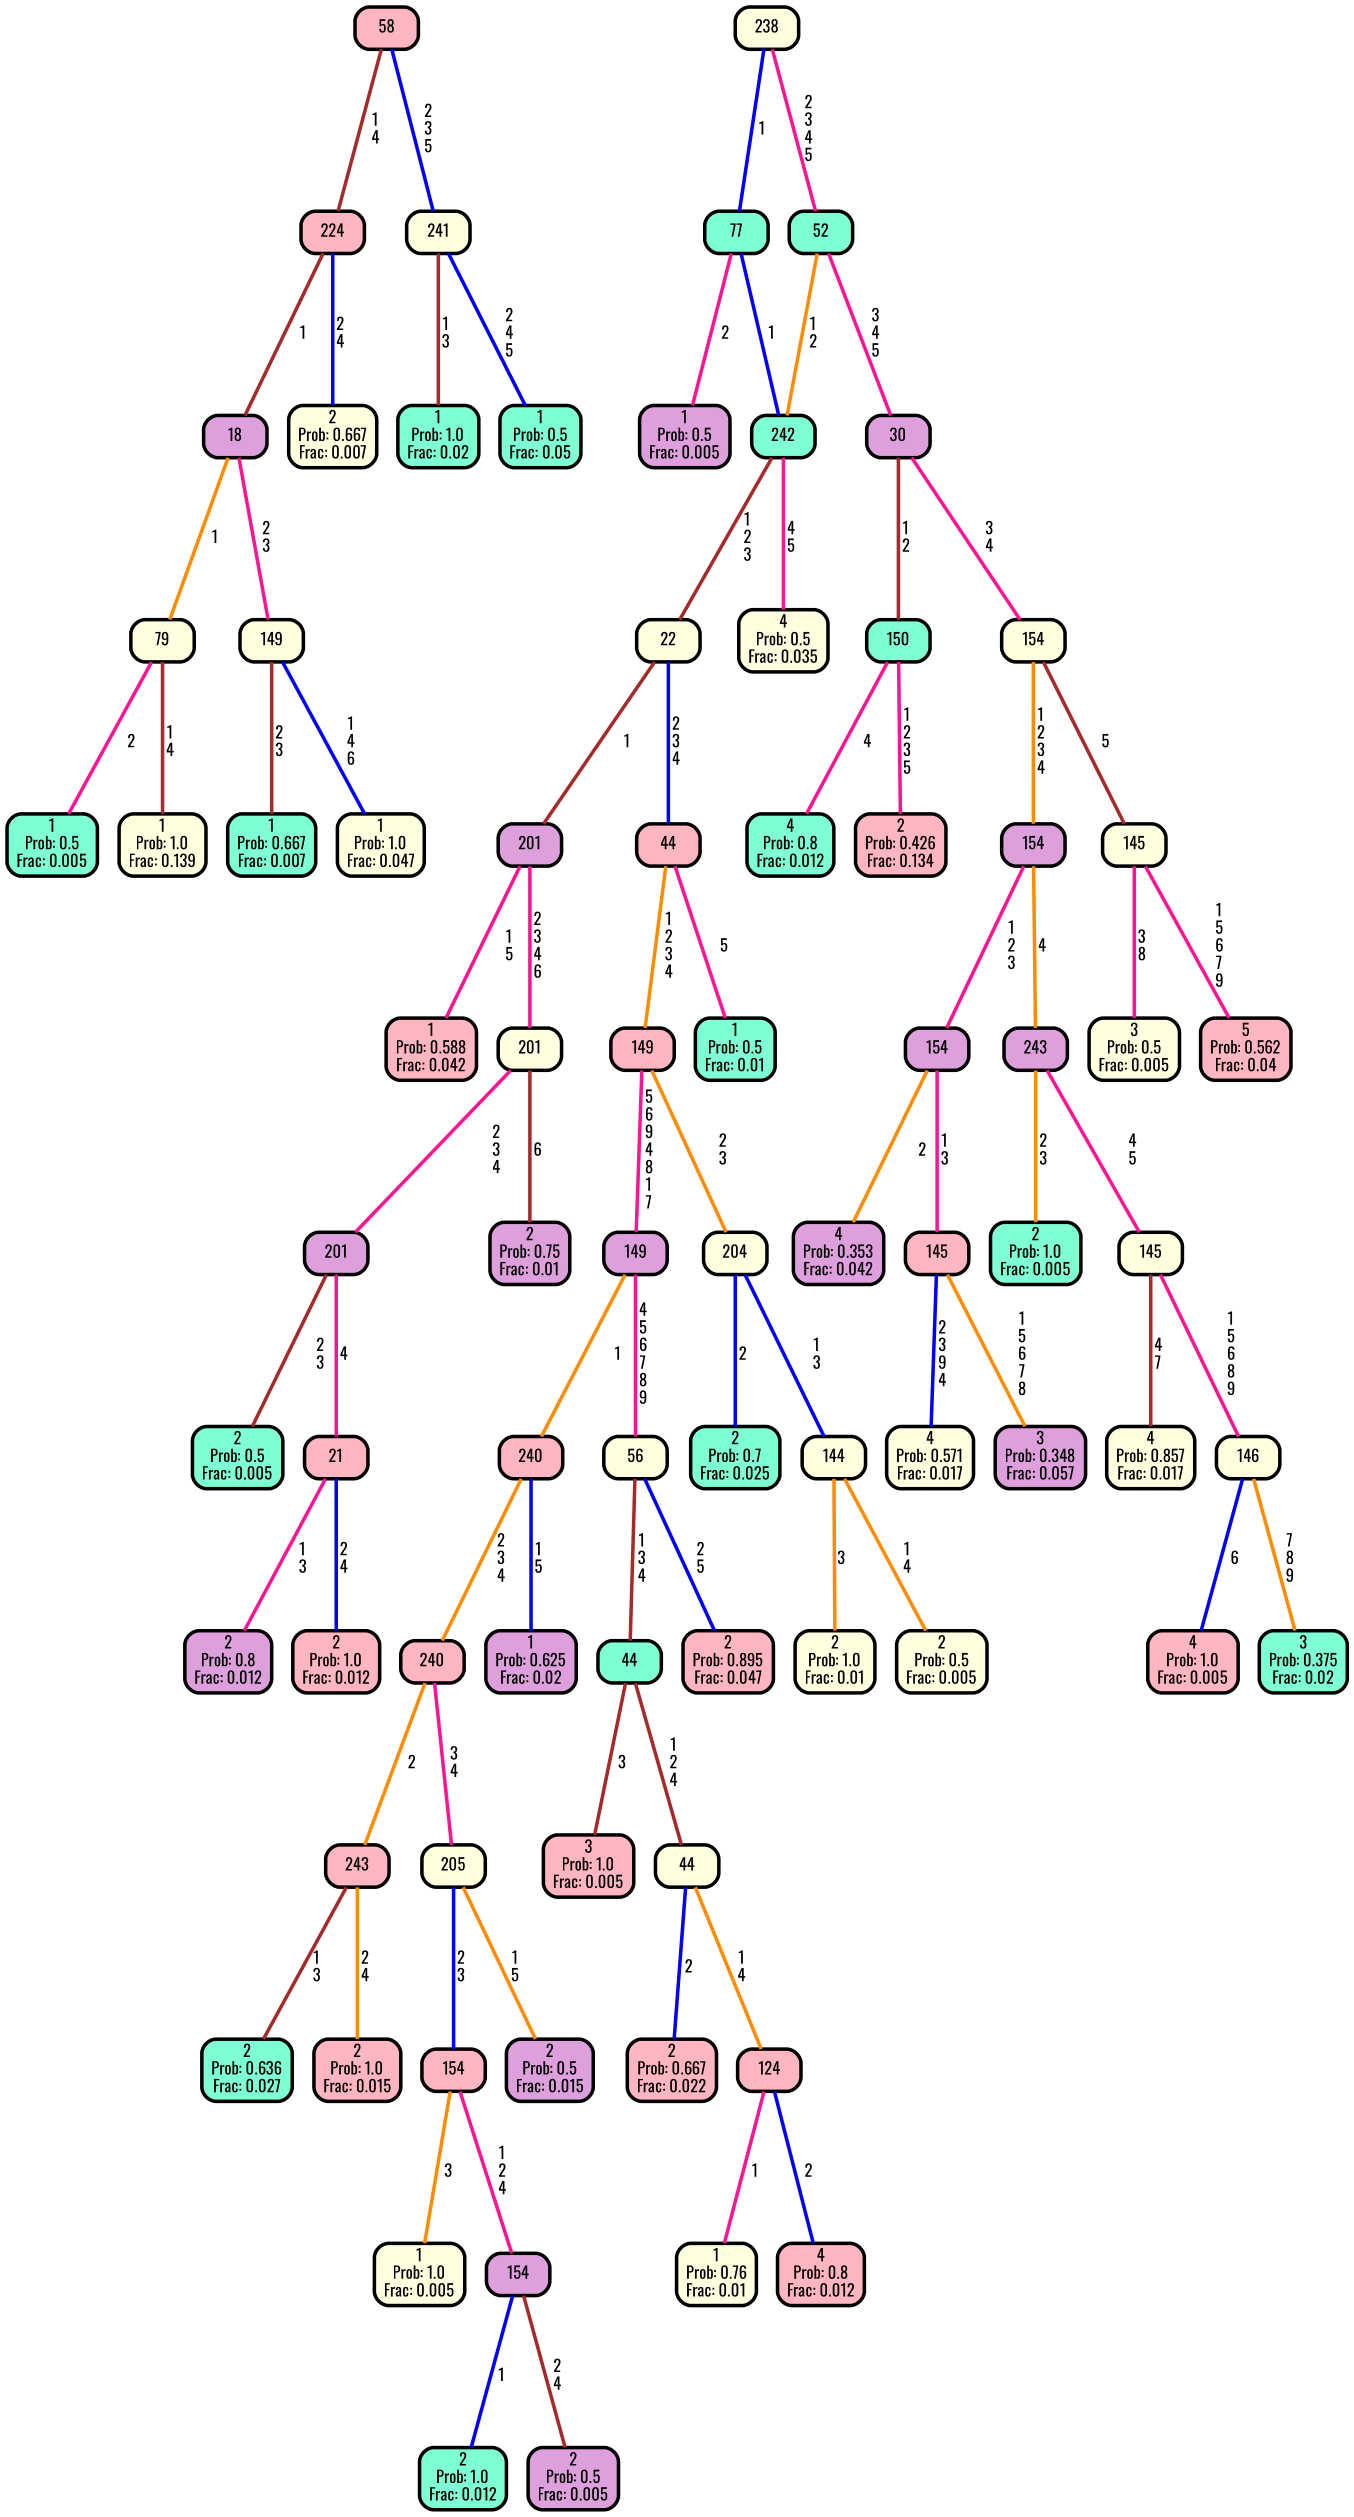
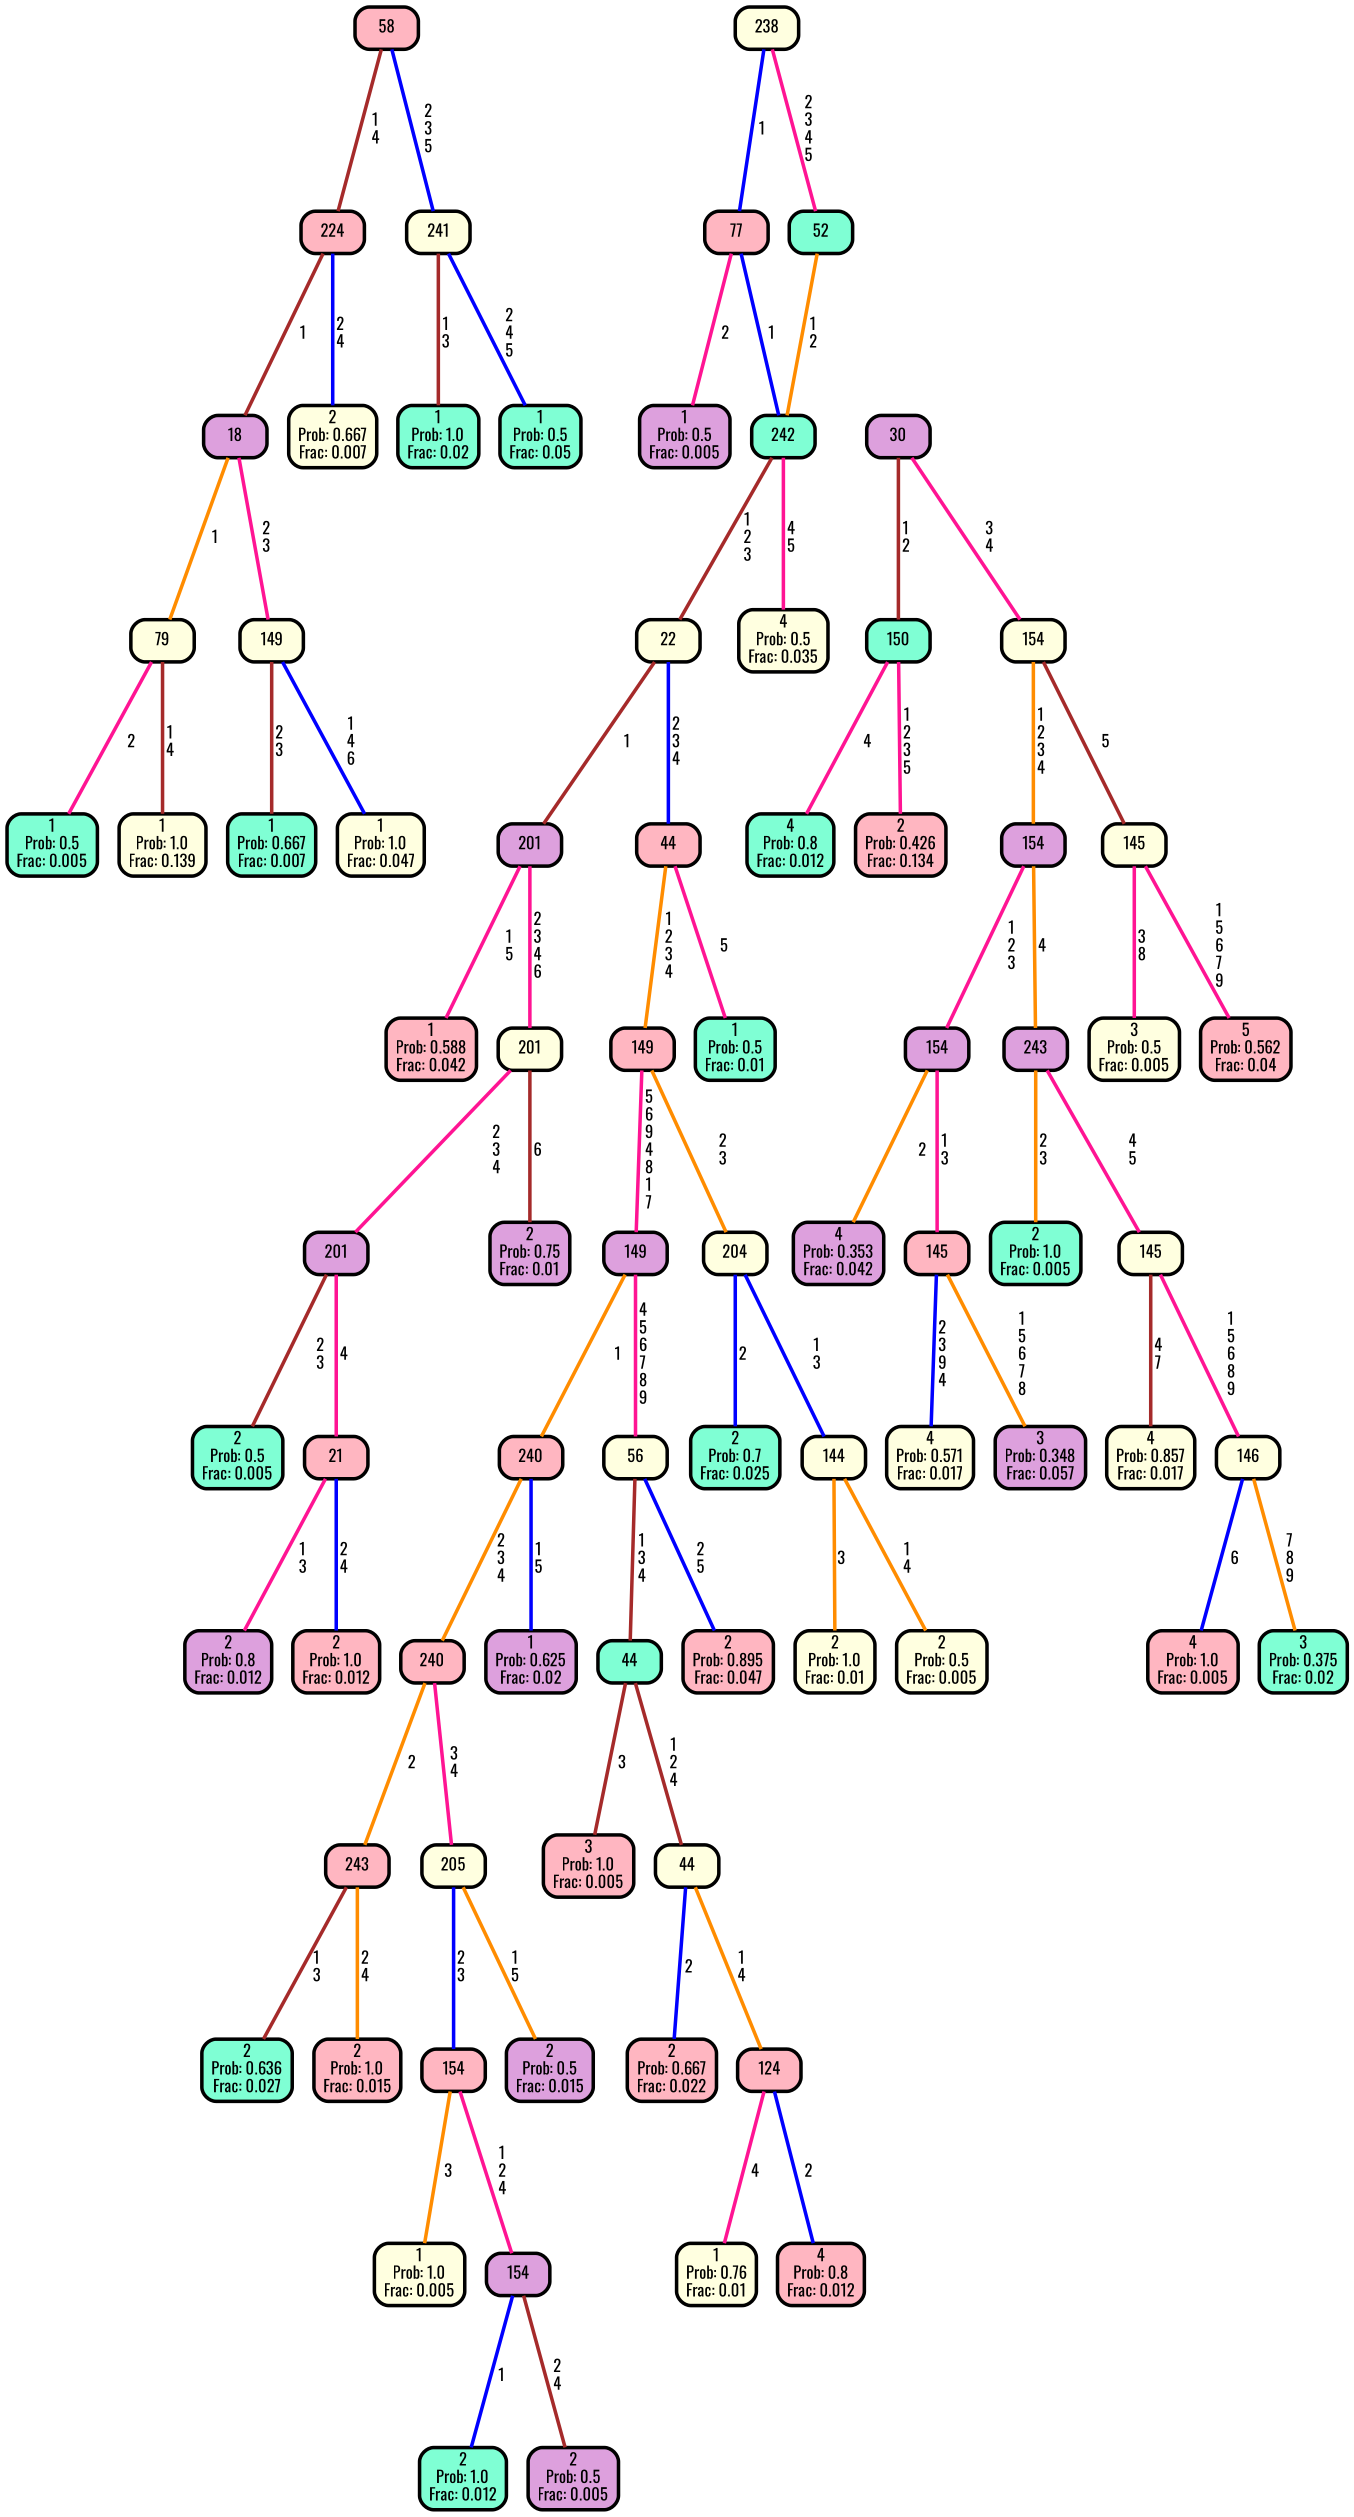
(736, 232) -> (736, 232)
(860, 334) -> none
(753, 2172) -> (753, 2172)
